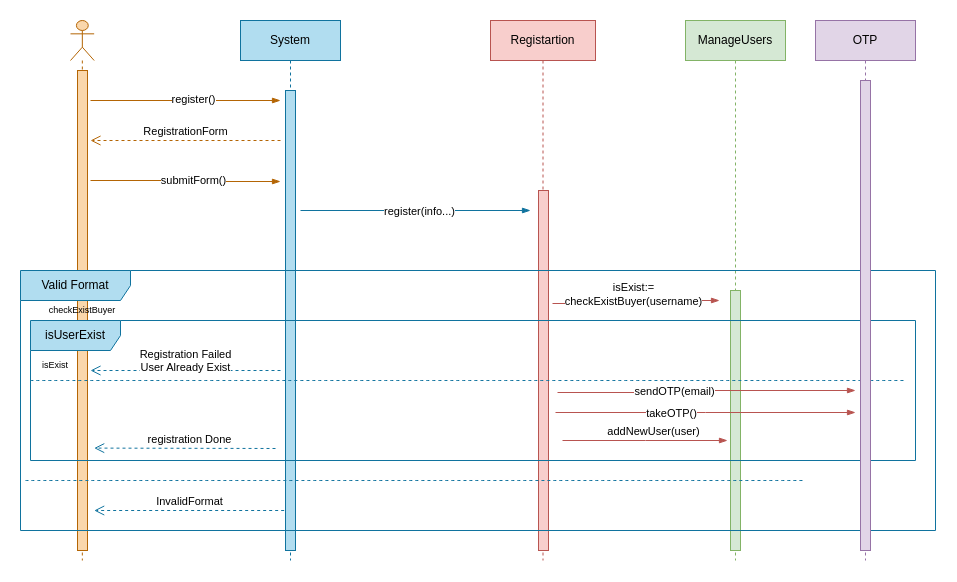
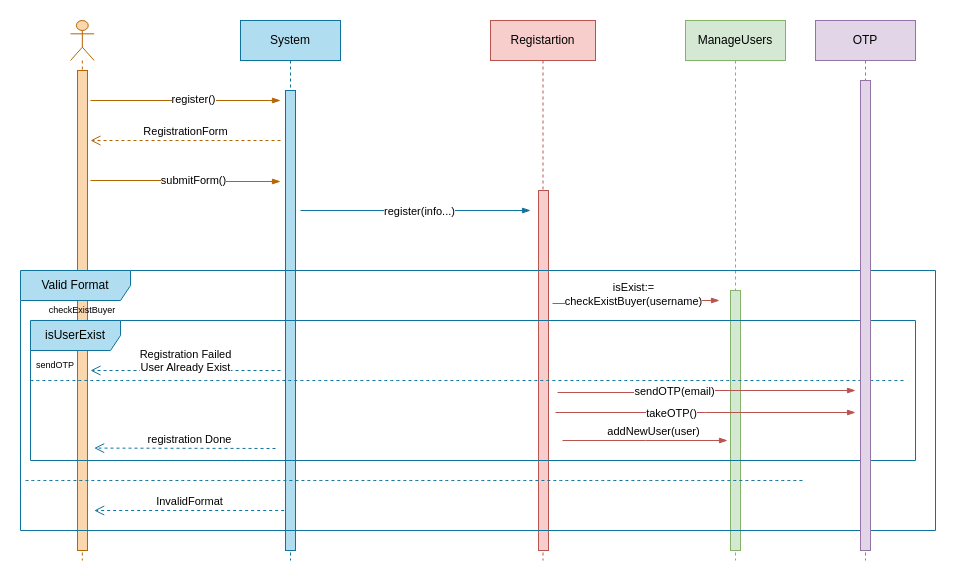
(56, 365) -> (56, 365)
